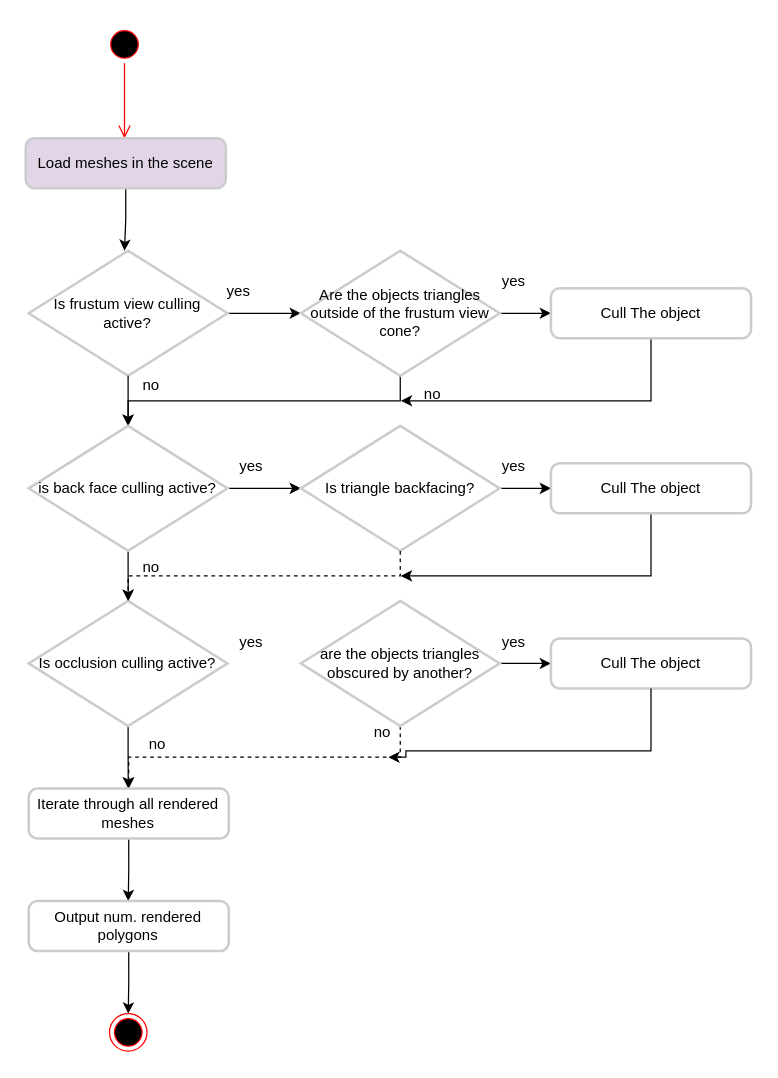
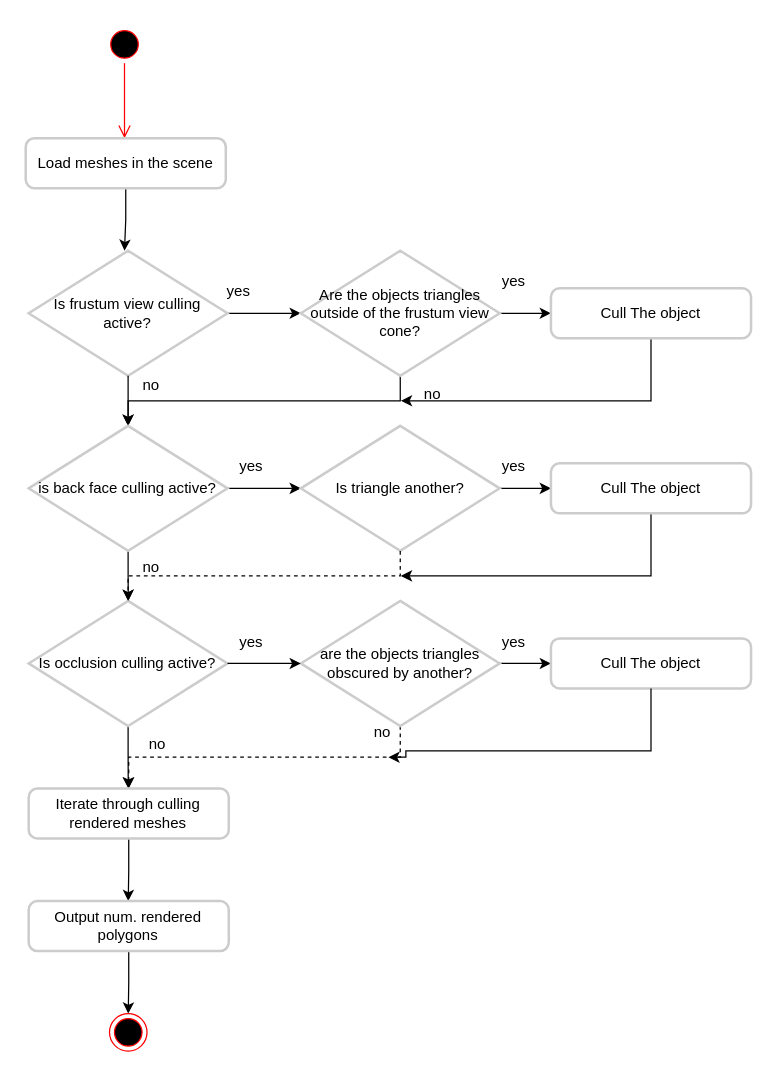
(126, 163) -> (126, 163)
(400, 488) -> (400, 488)
none -> (260, 663)
(128, 813) -> (128, 813)
